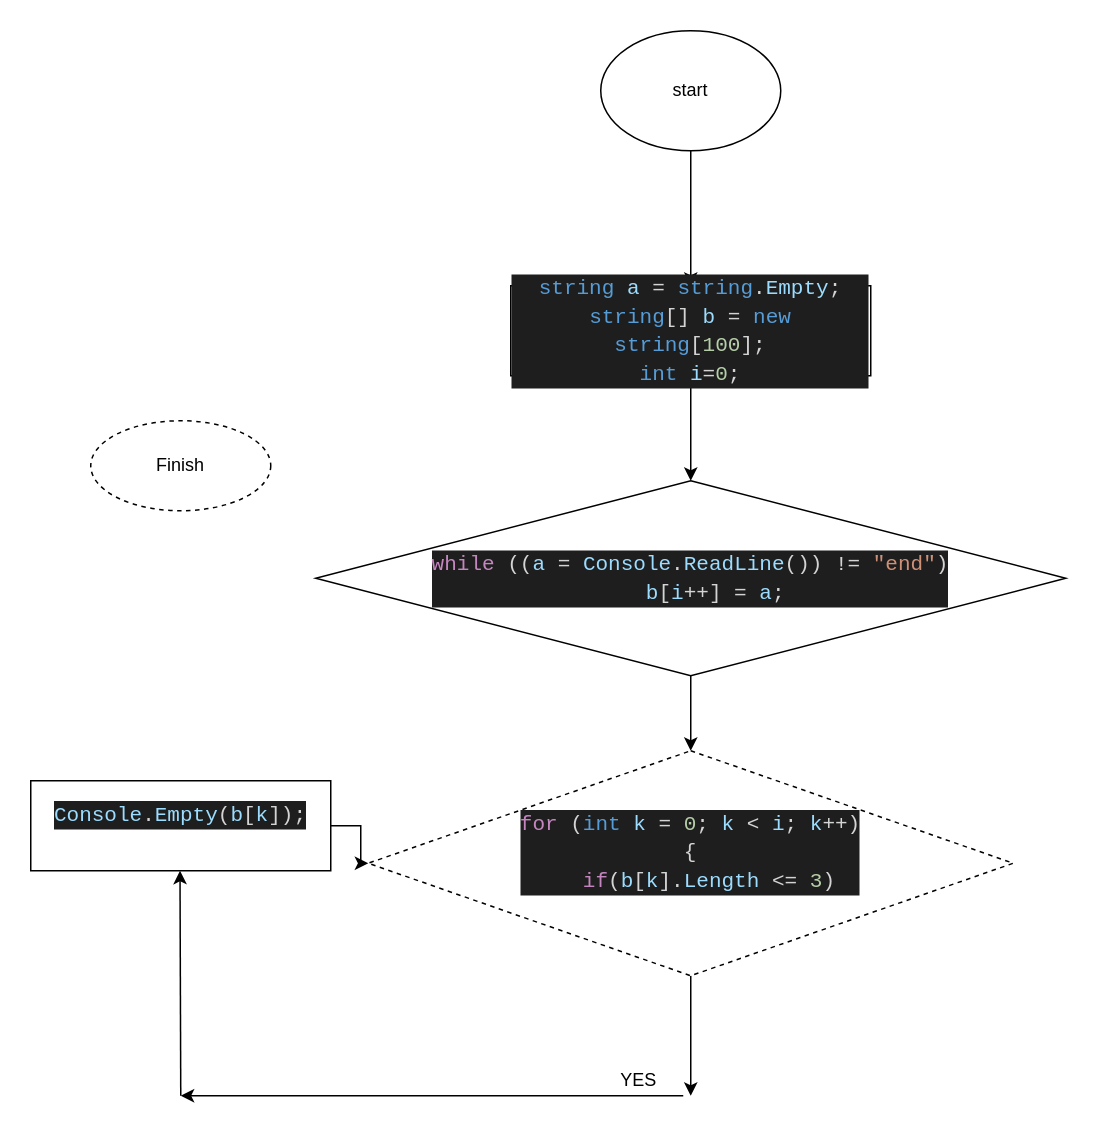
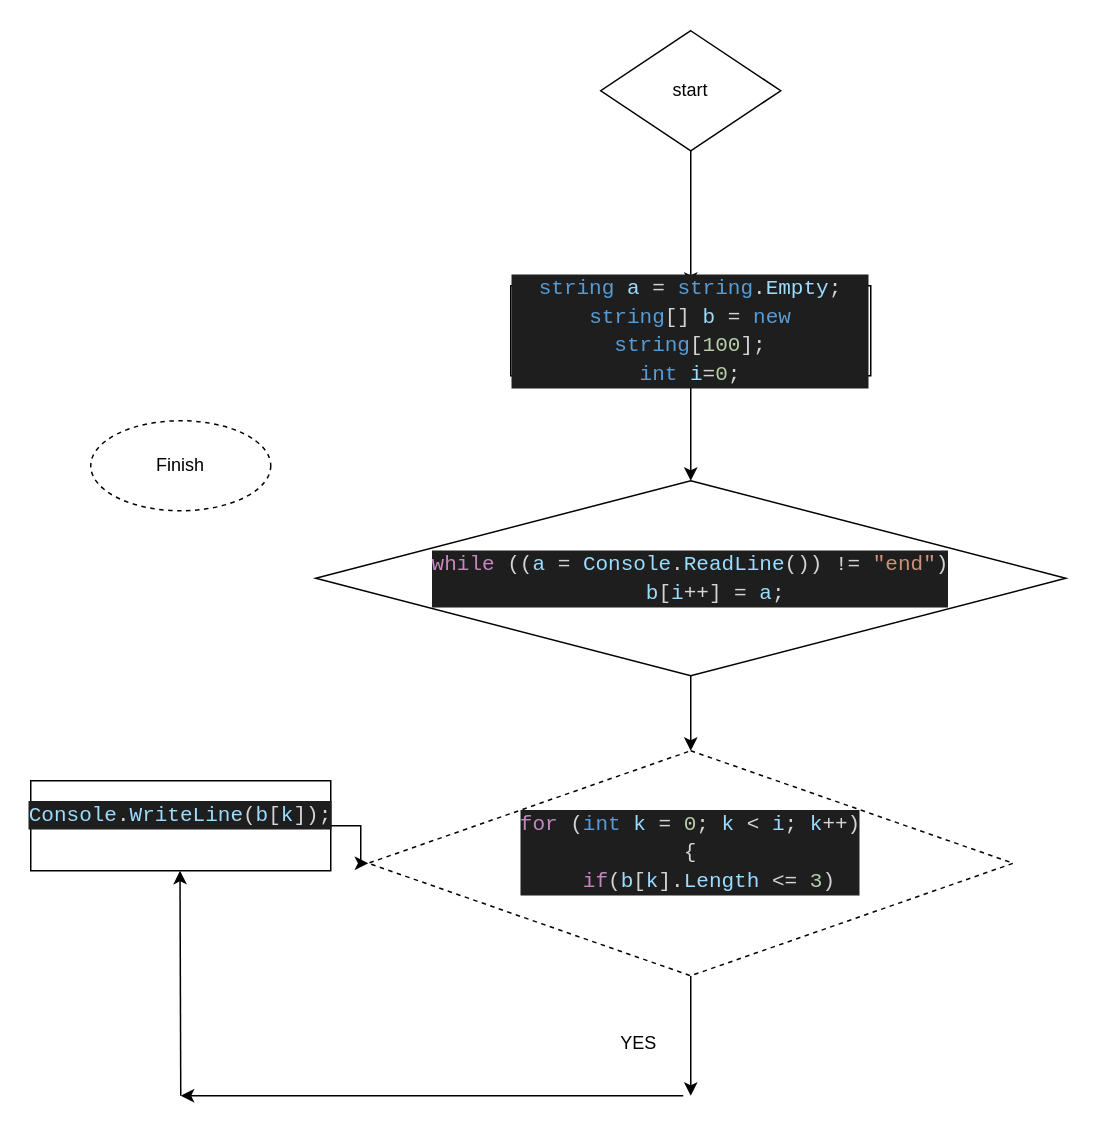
(691, 91) -> (691, 91)
(181, 826) -> (181, 826)
(638, 1081) -> (638, 1043)
